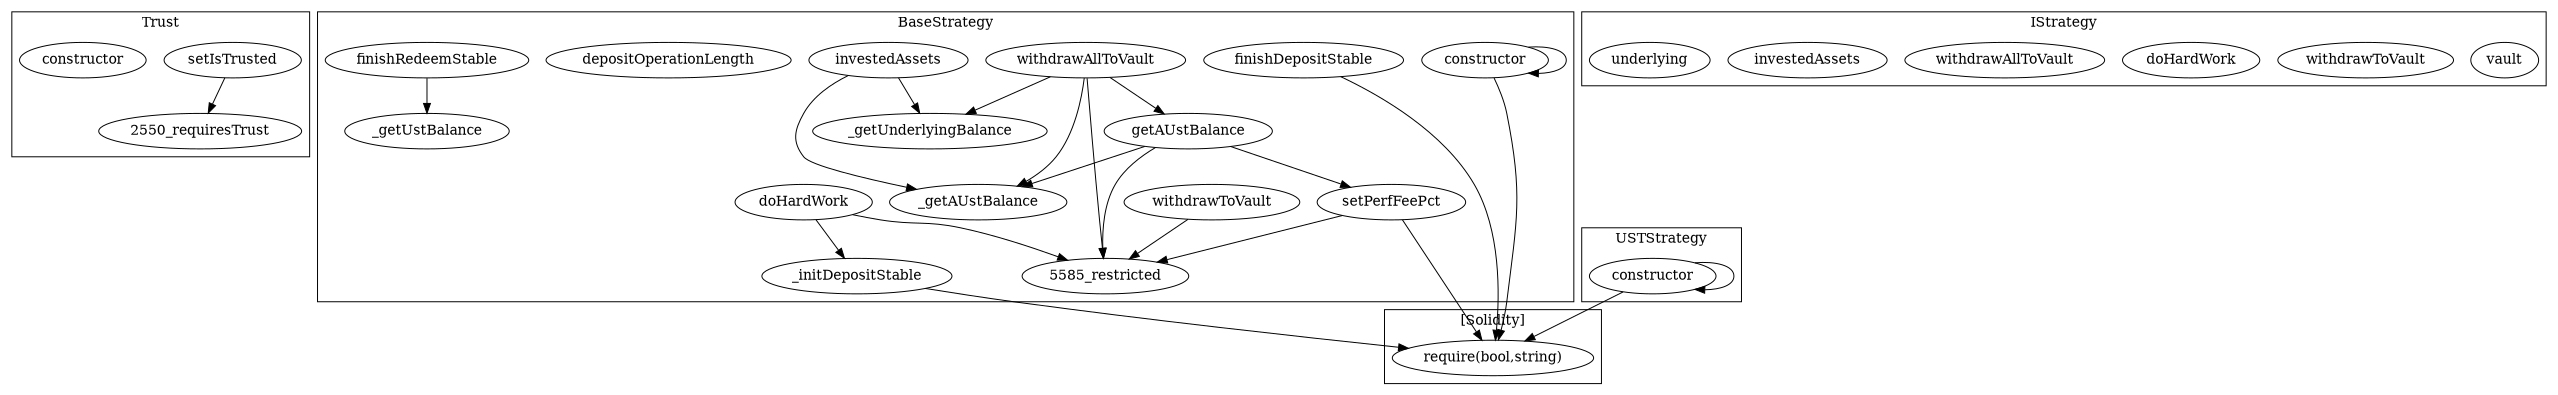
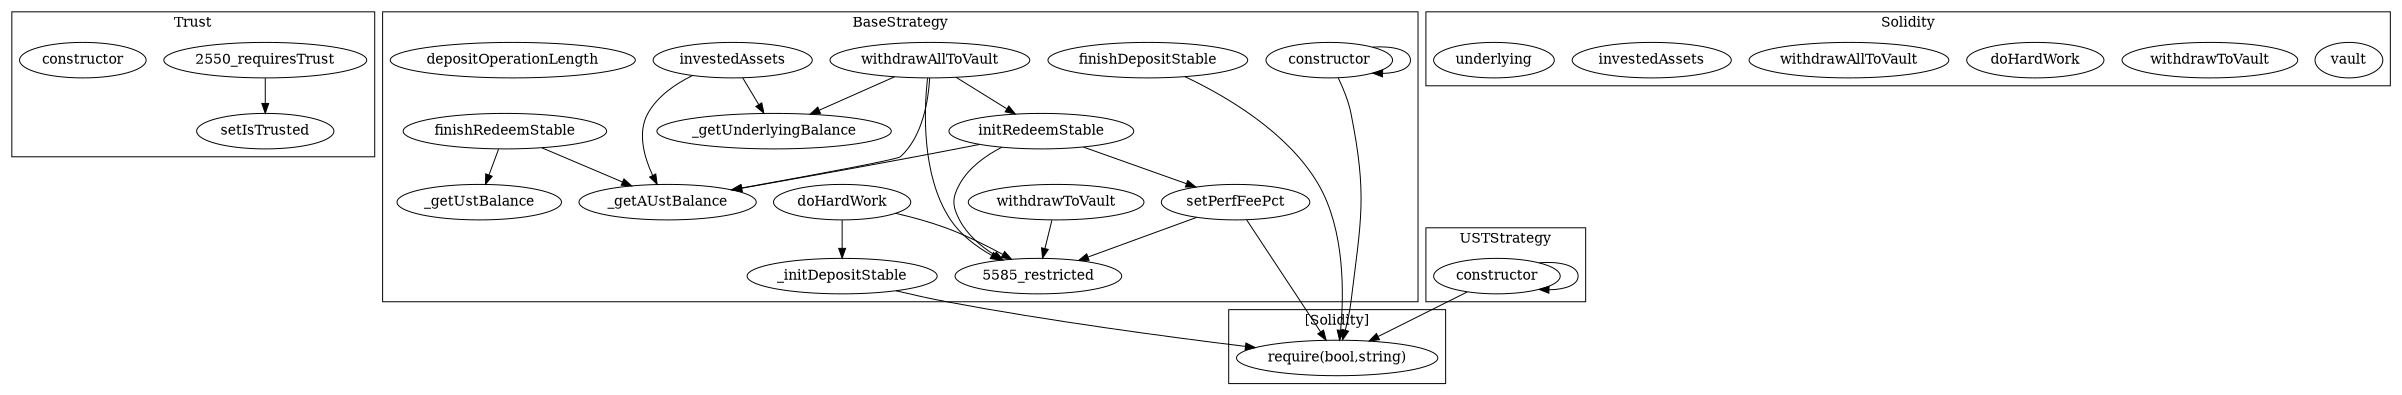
(2064, 23) -> (1908, 23)
(219, 91) -> (265, 91)
(1188, 131) -> (1041, 131)
none -> (582, 165)
